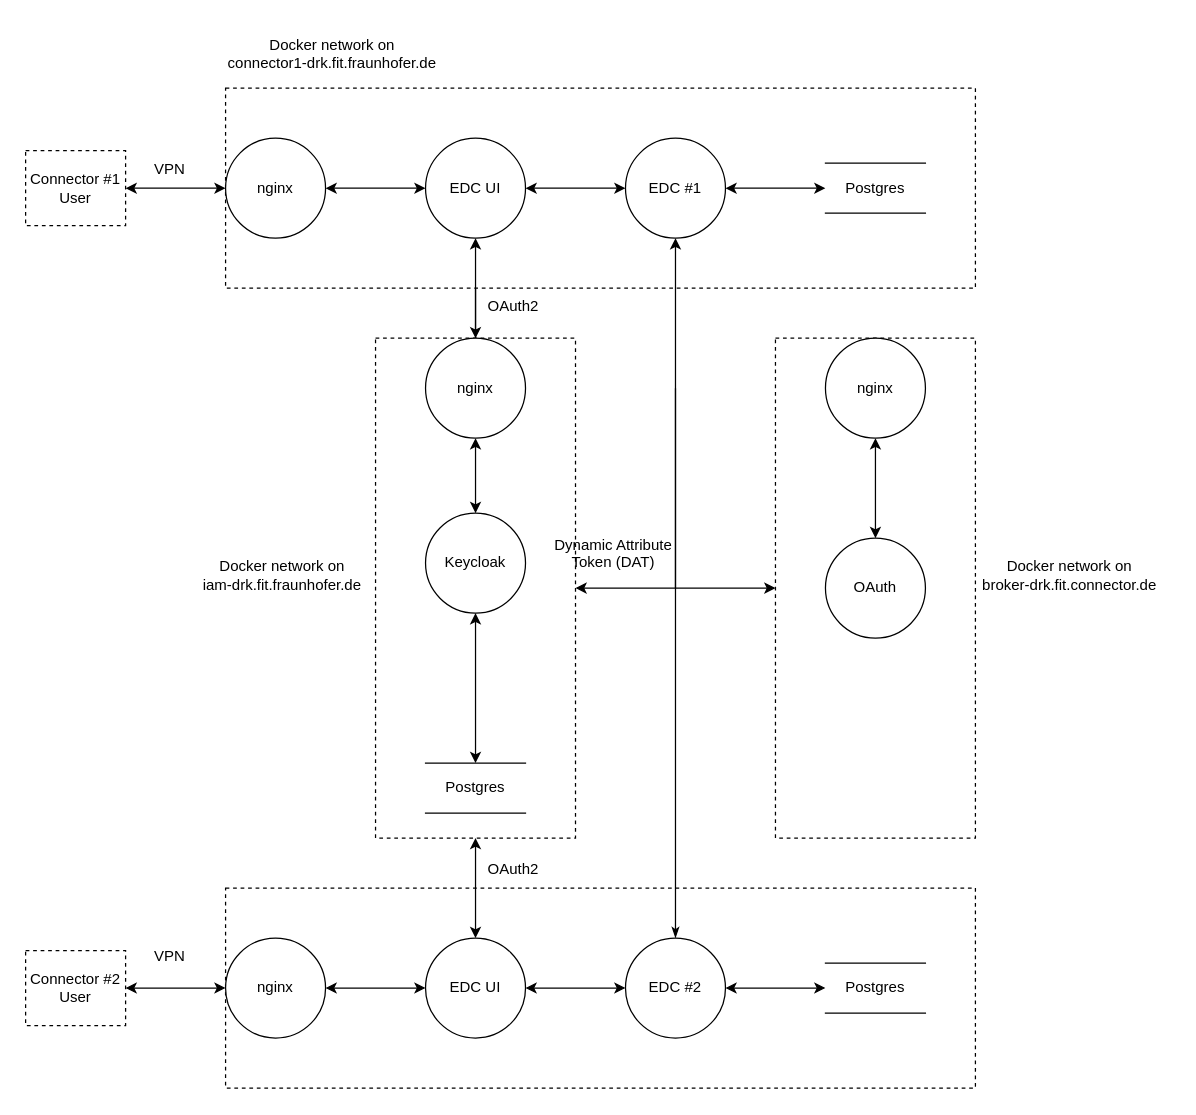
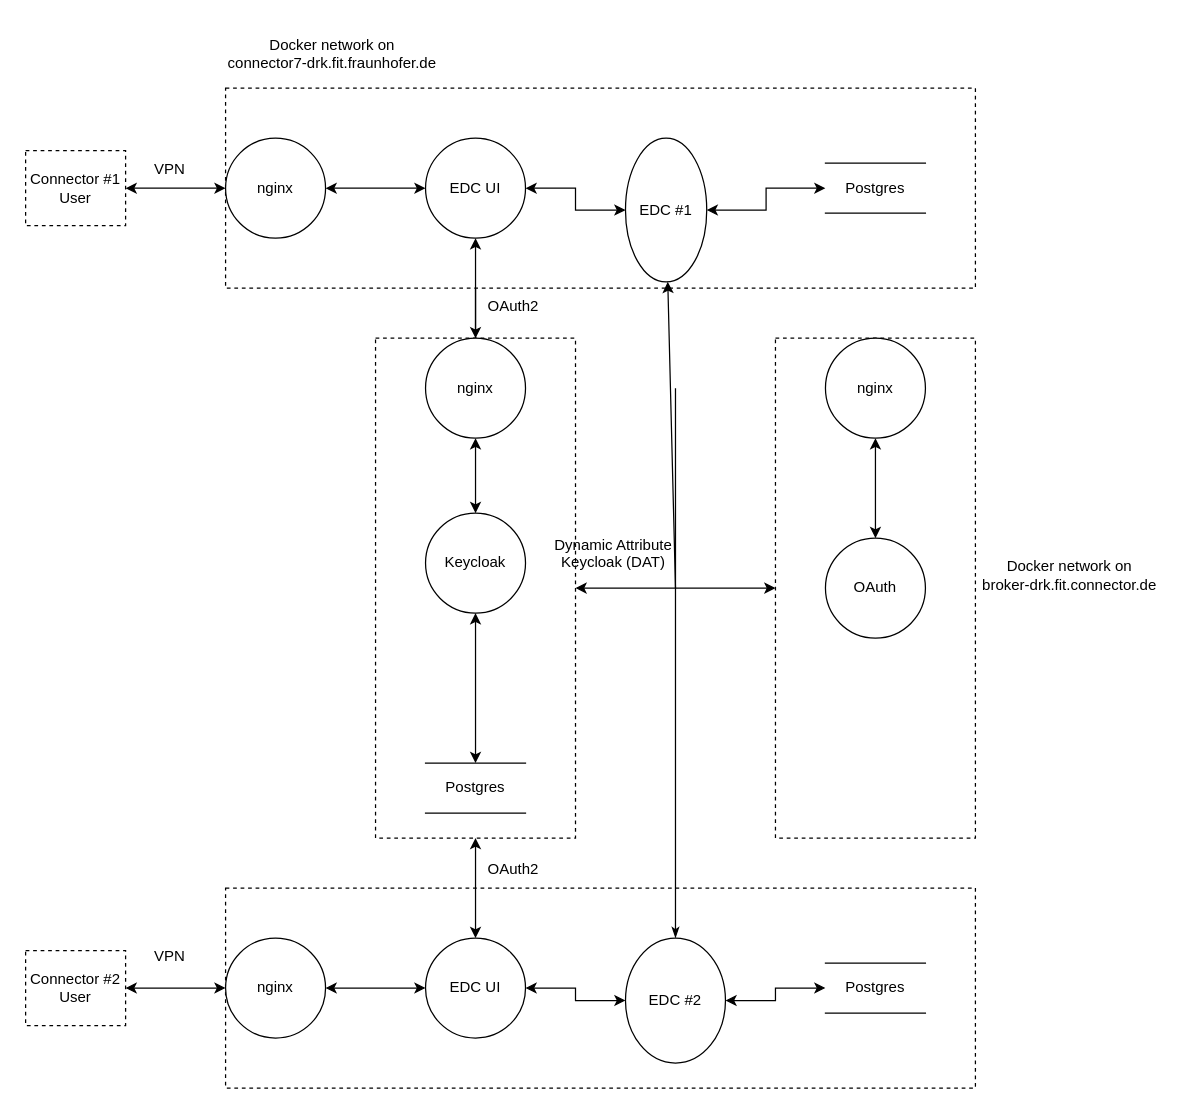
(333, 63) -> (333, 63)
(676, 188) -> (666, 210)
(614, 563) -> (614, 563)
(282, 576) -> none
(676, 988) -> (676, 1001)
